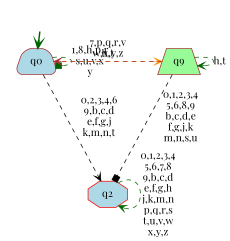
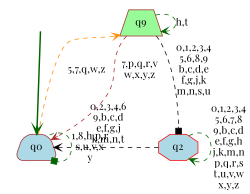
(108, 54) -> (87, 70)
(70, 125) -> (110, 147)
